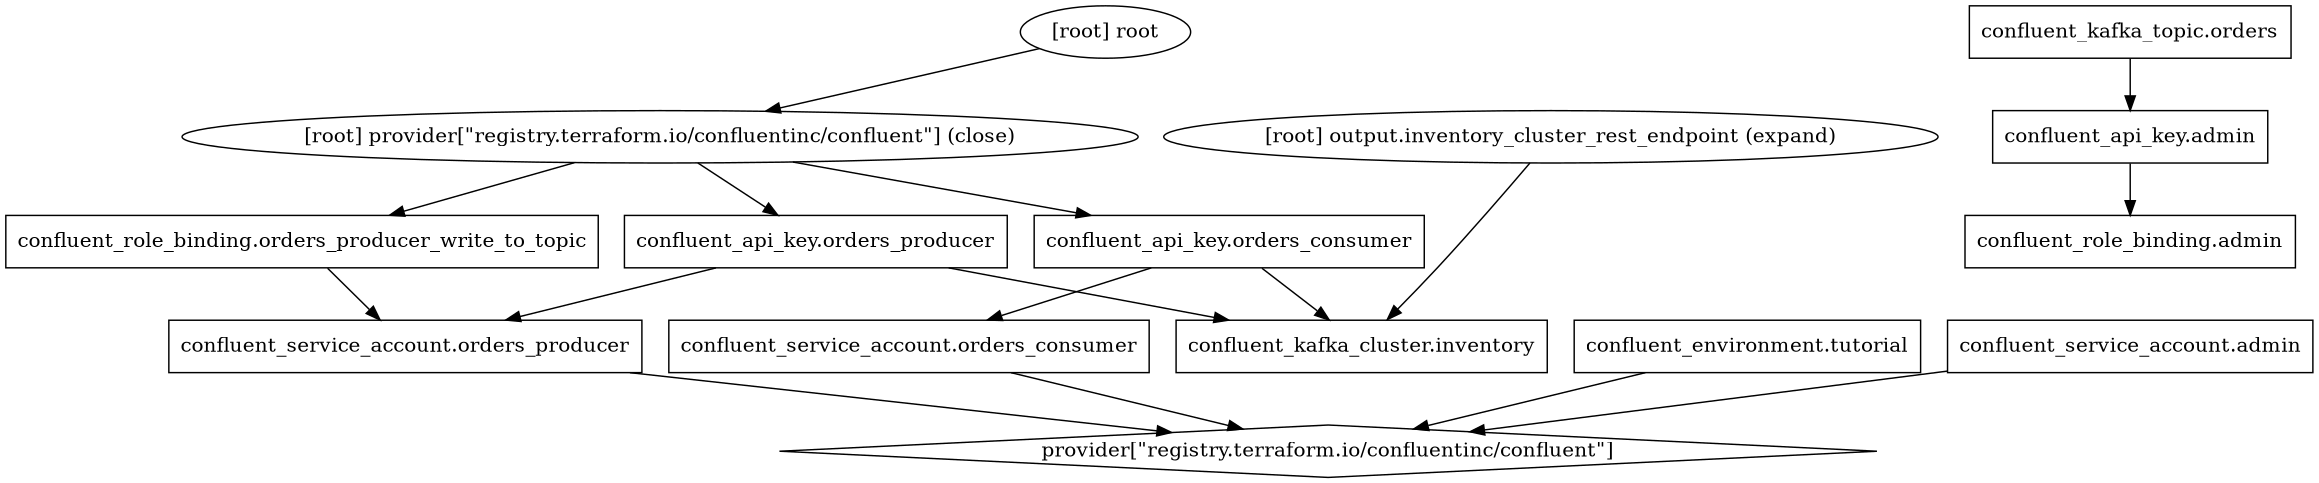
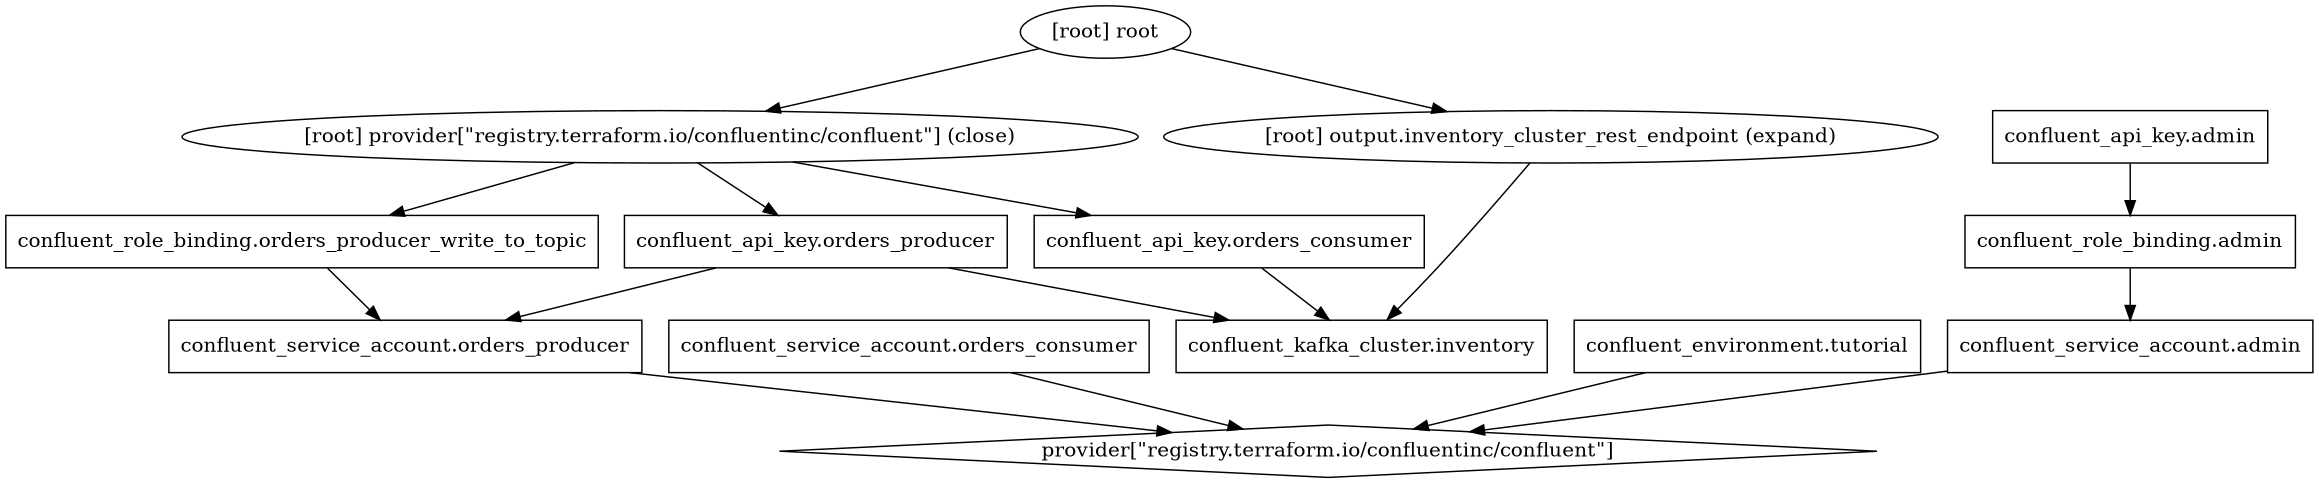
(2130, 32) -> none
none -> (1302, 78)
(1095, 286) -> none
none -> (2130, 287)
